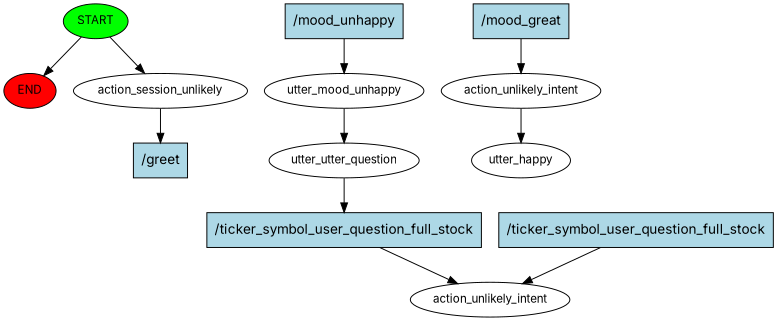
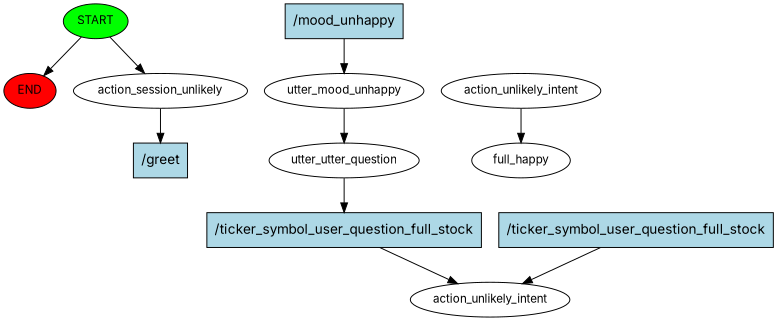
(521, 21) -> none
(521, 160) -> (521, 160)
